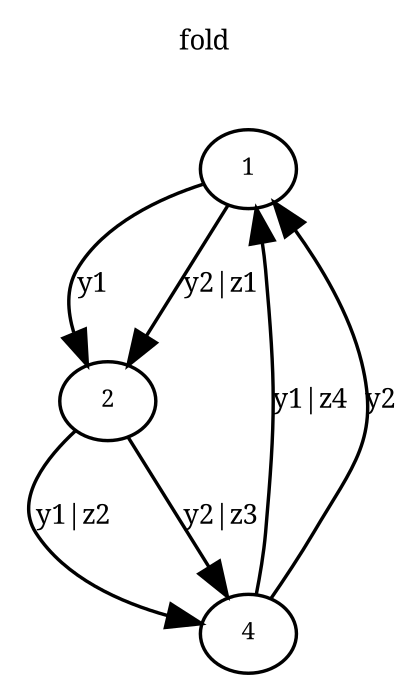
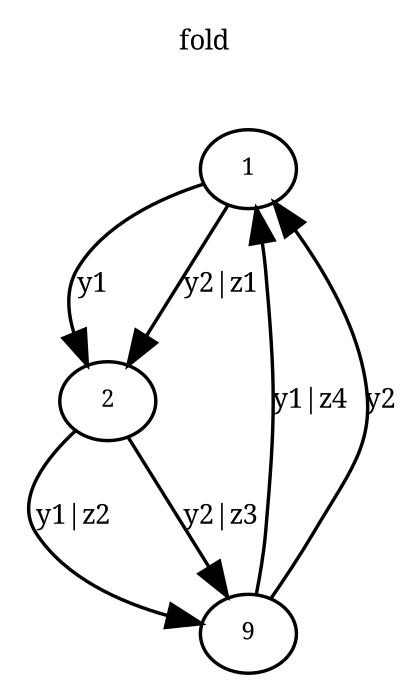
(248, 634) -> (248, 634)
